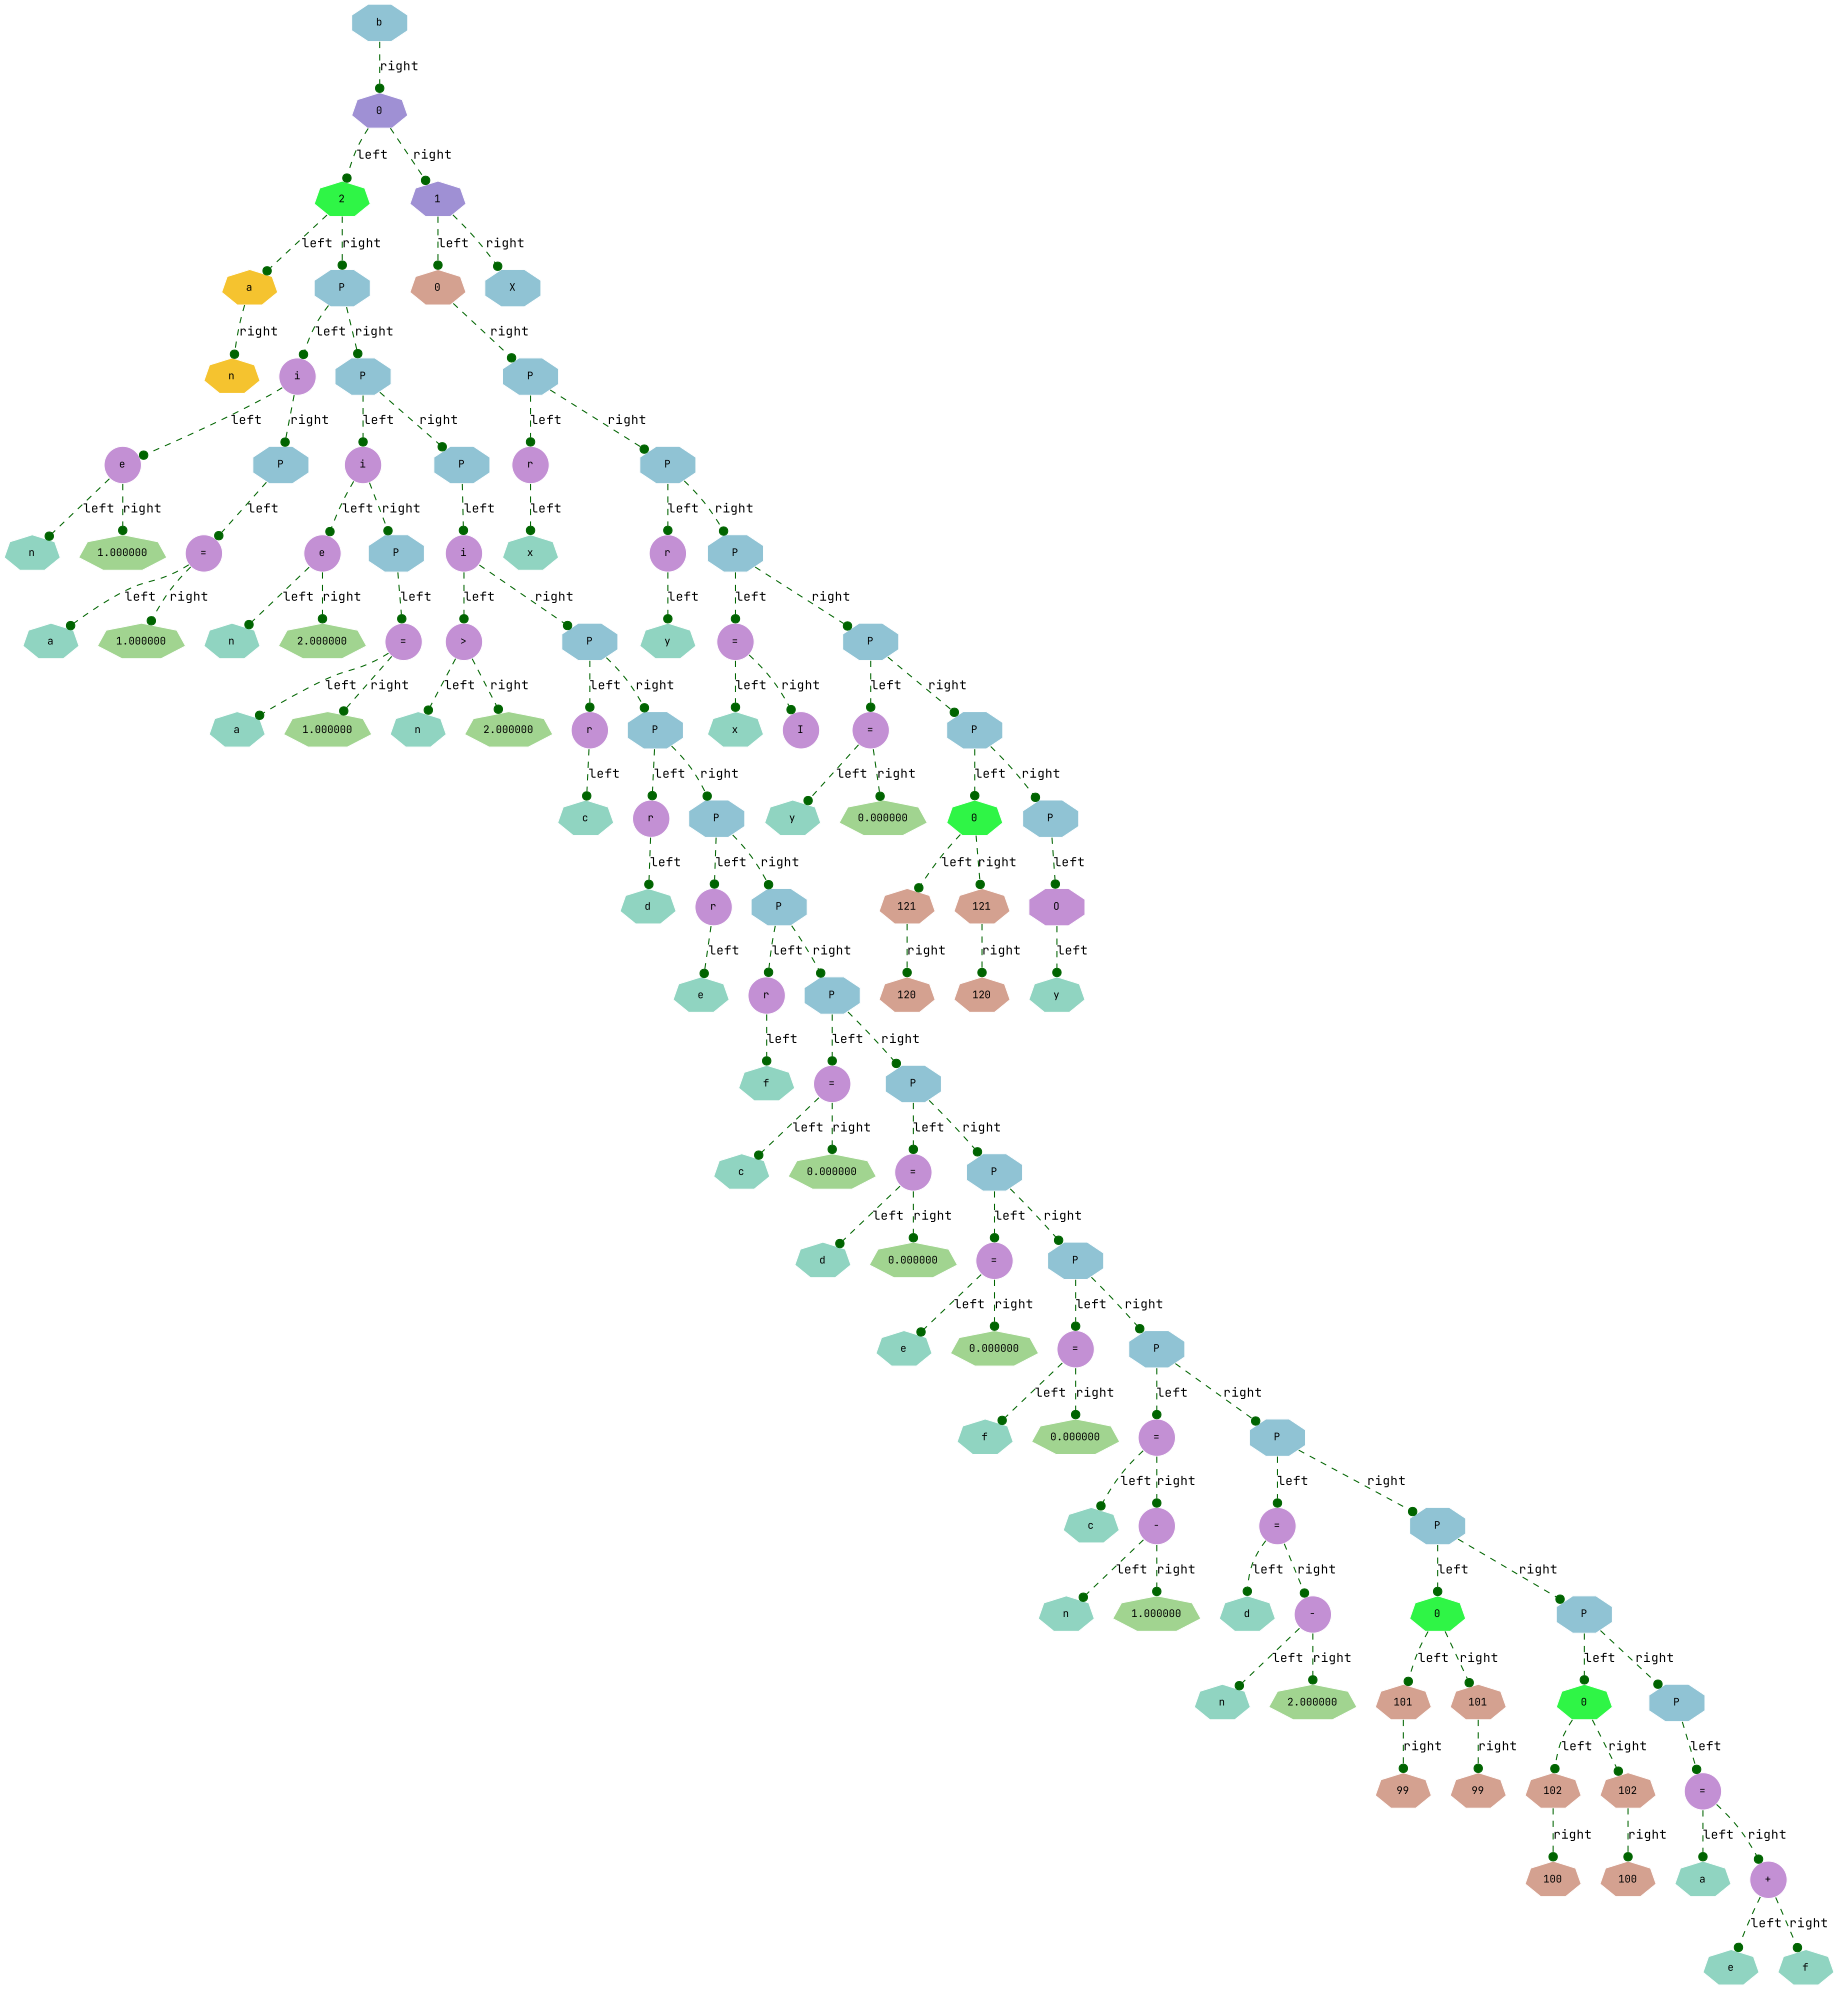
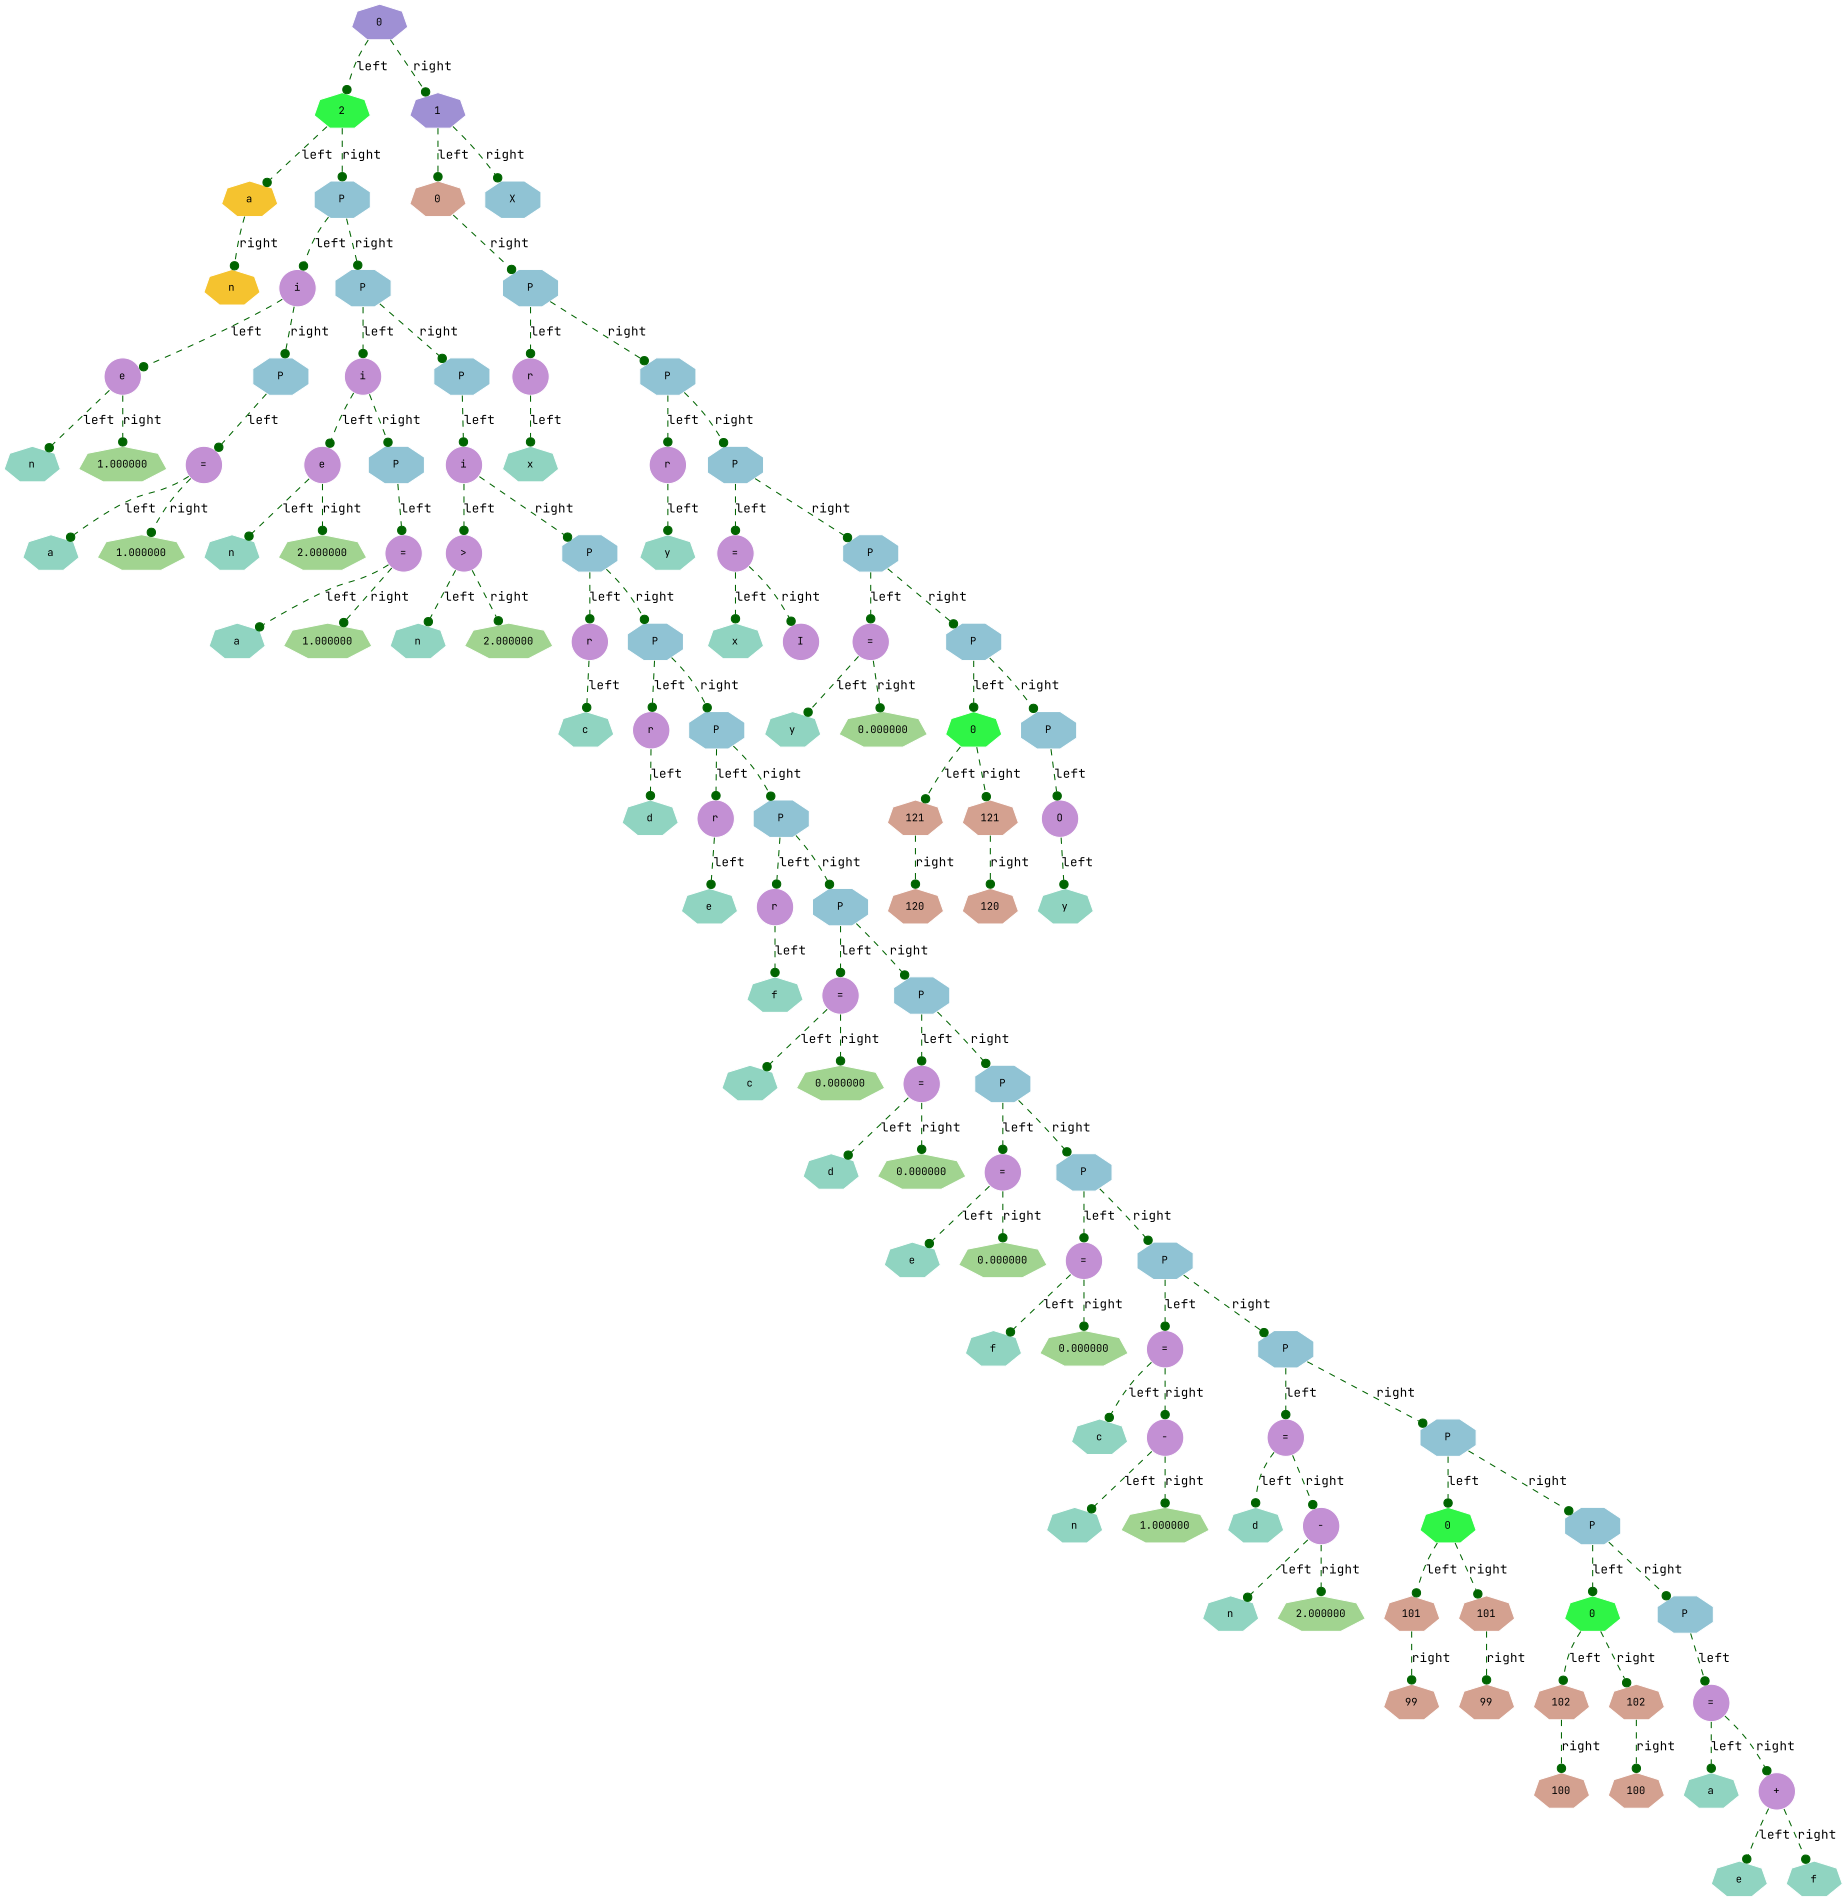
(380, 23) -> none
(1057, 907) -> (1060, 819)
